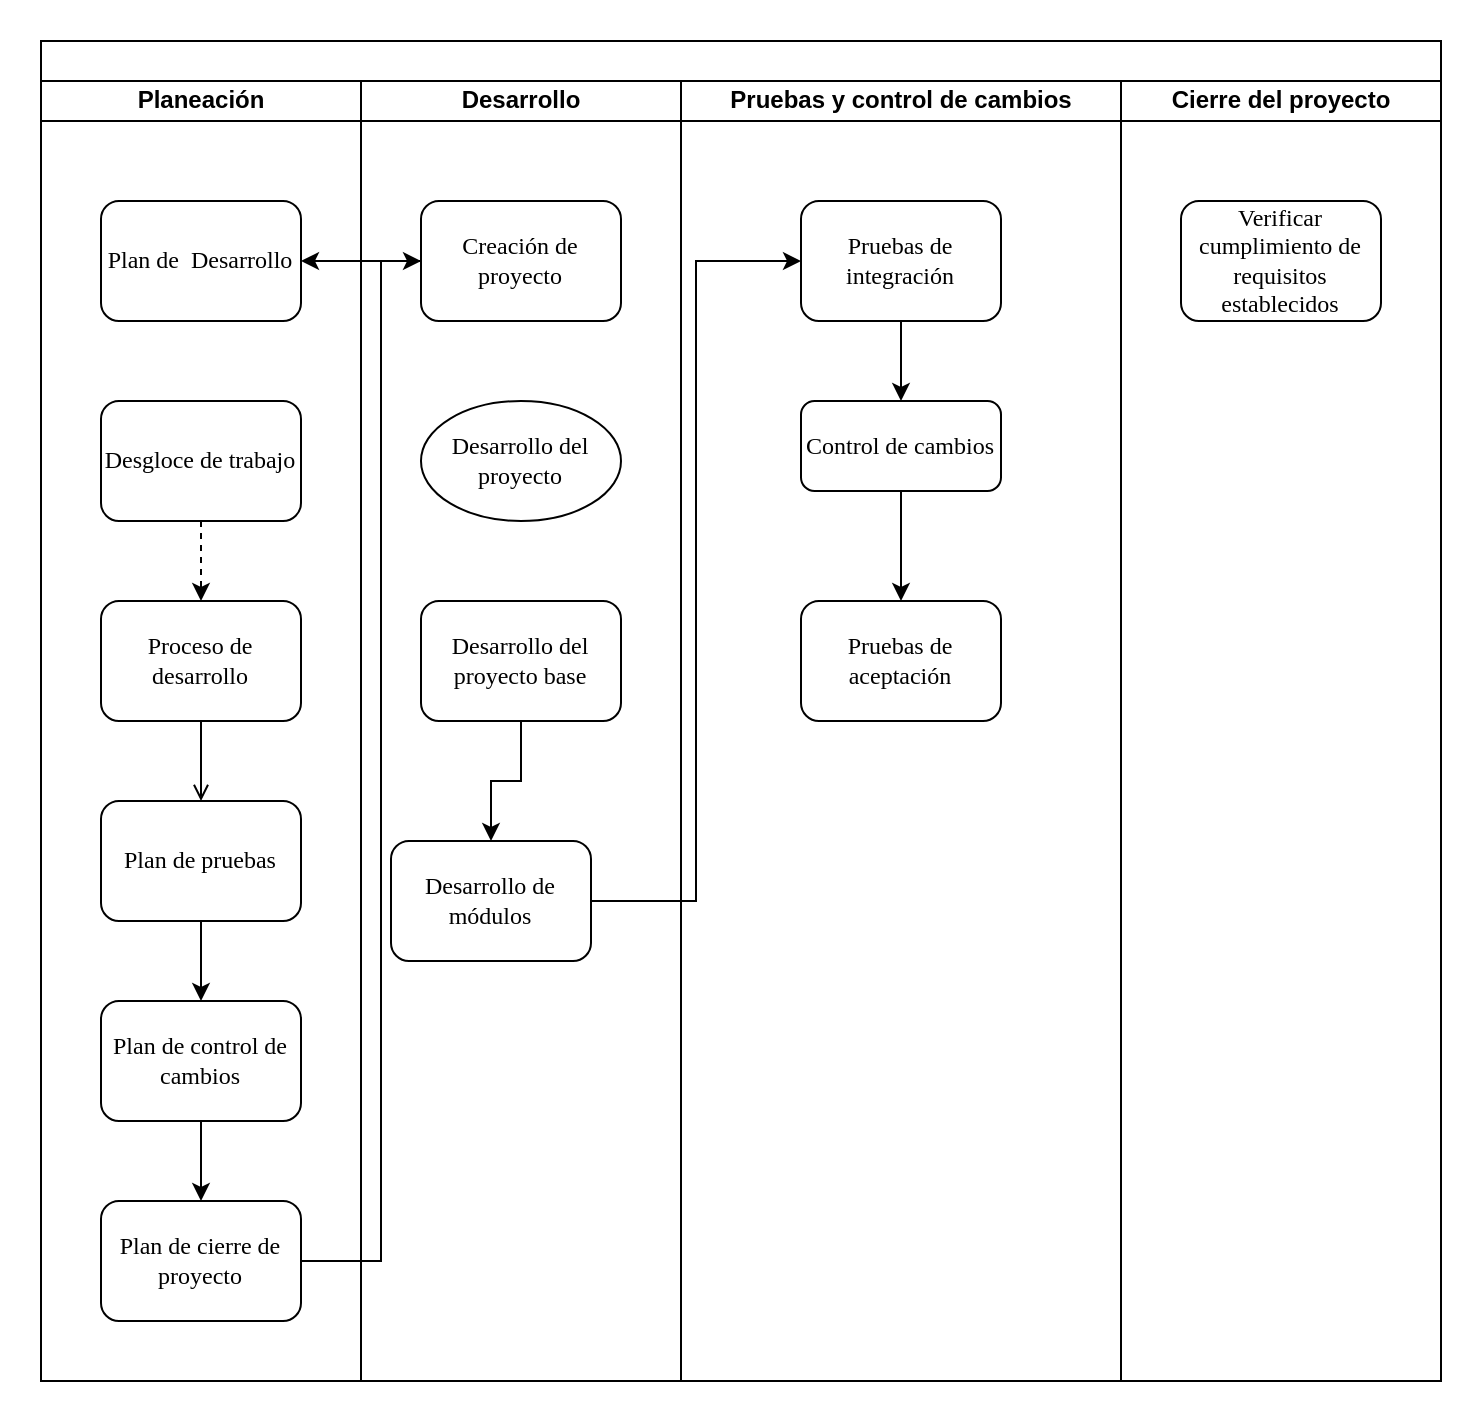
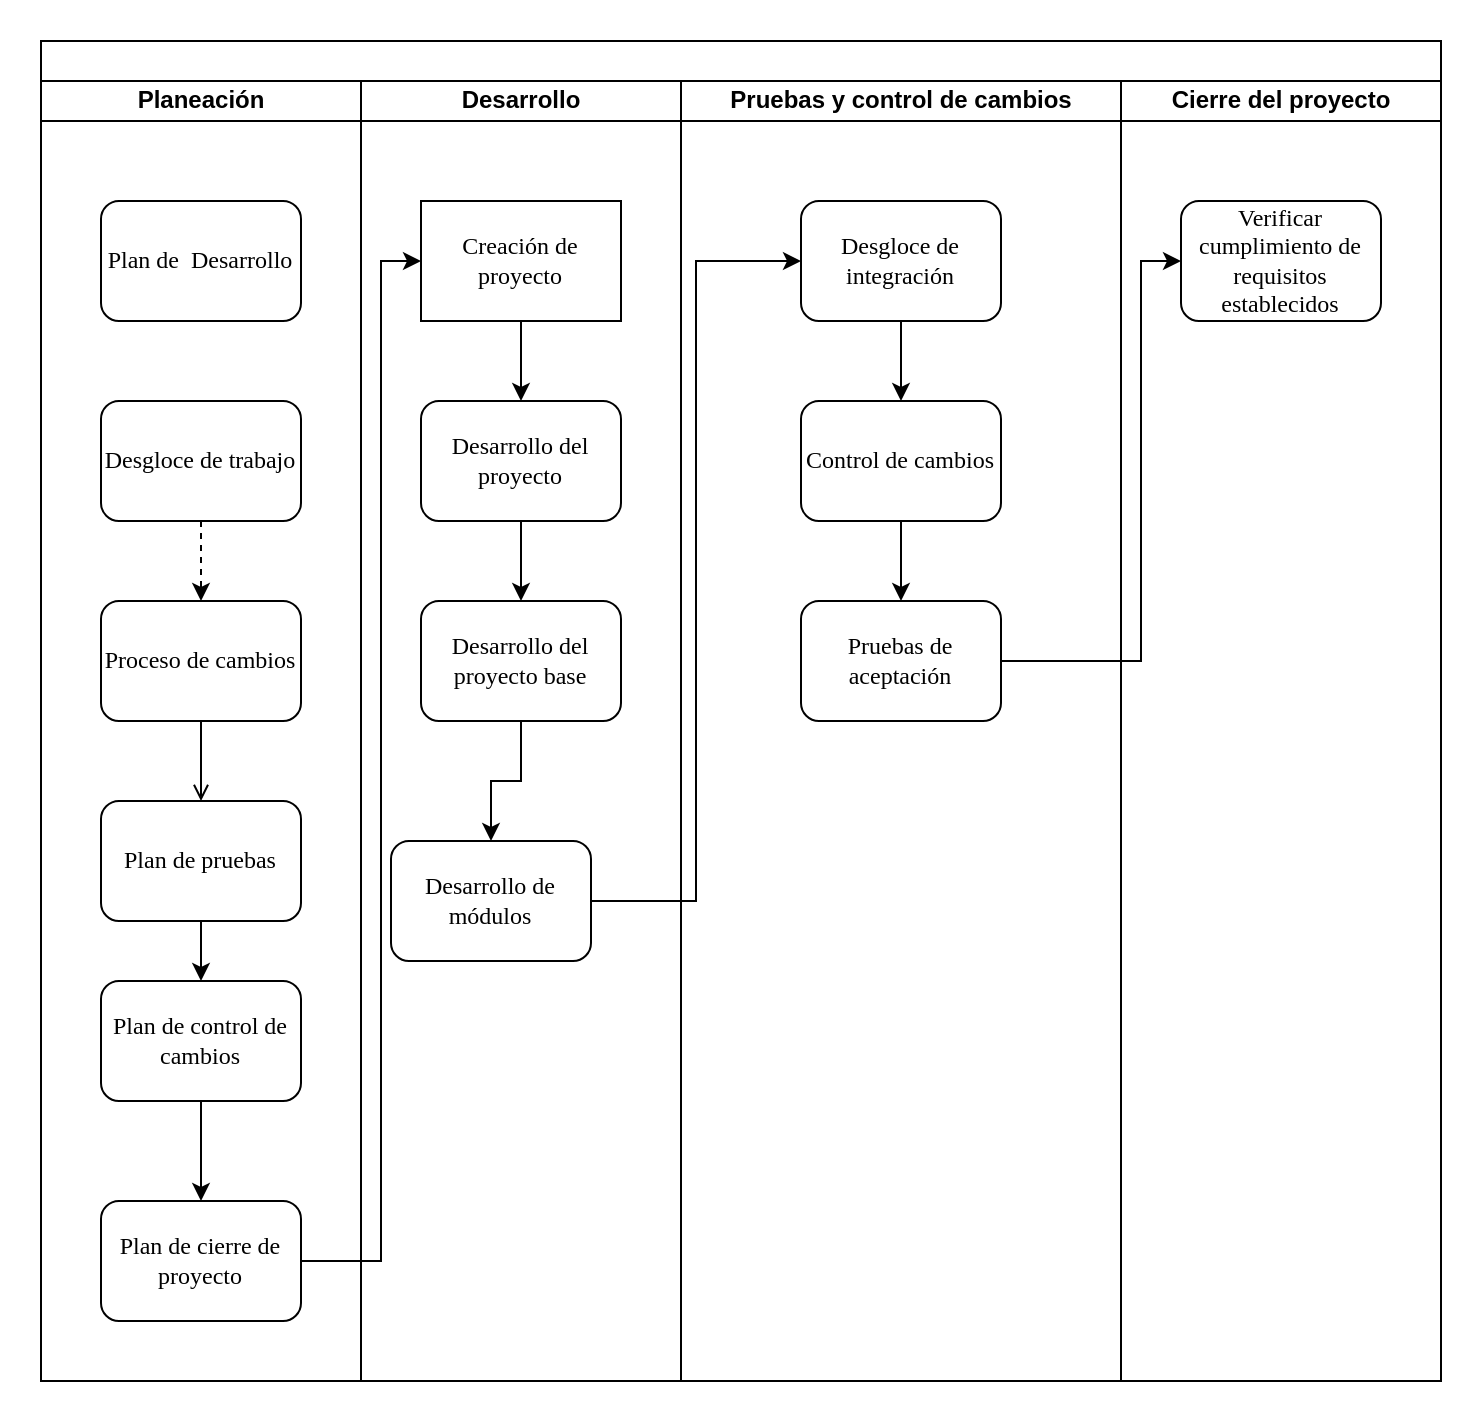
(336, 261) -> (521, 354)
(521, 261) -> (521, 261)
(901, 261) -> (901, 261)
(901, 446) -> (901, 461)
none -> (1141, 456)
(521, 461) -> (521, 461)
none -> (521, 554)
(201, 661) -> (201, 661)
(201, 1061) -> (201, 1041)
